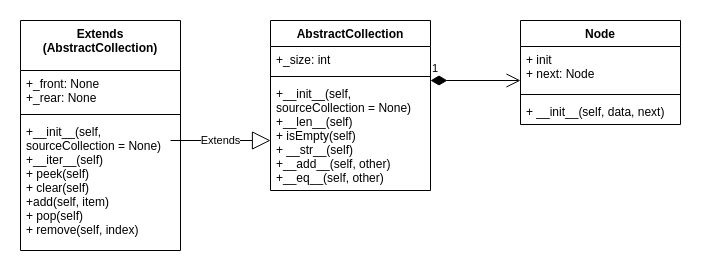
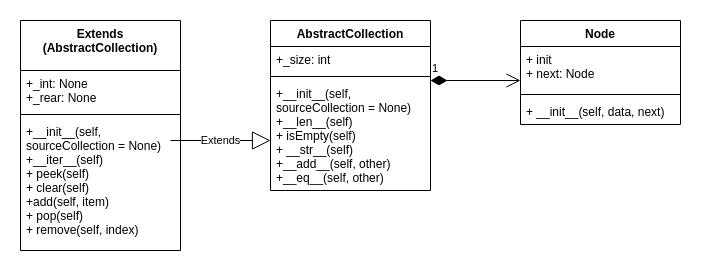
(67, 84) -> (58, 84)
